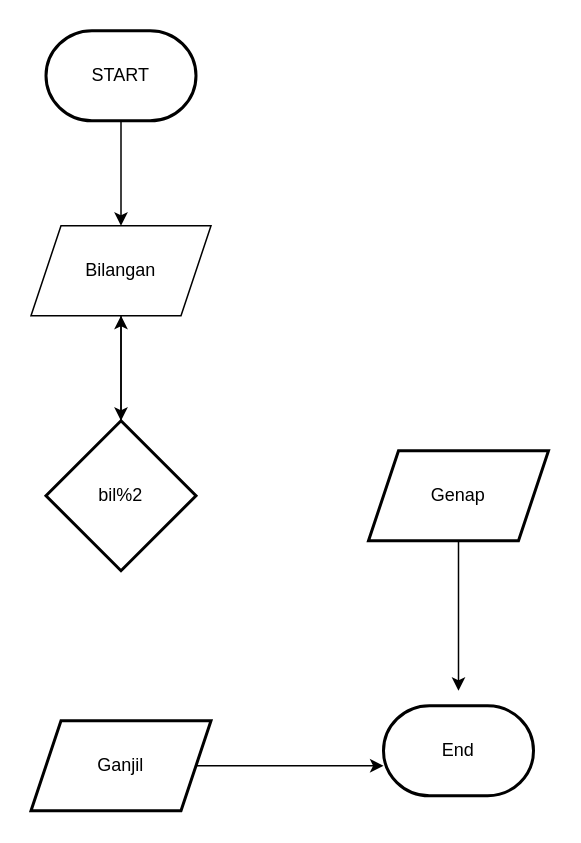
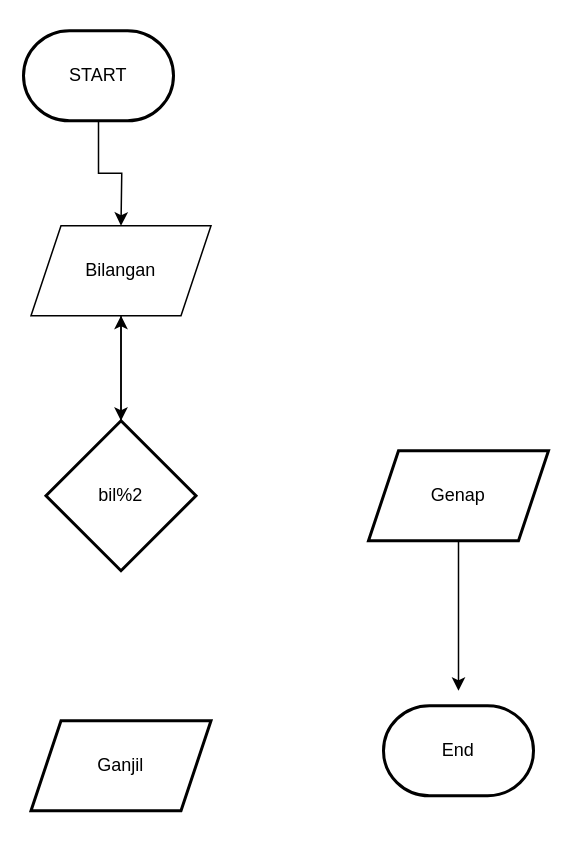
(121, 76) -> (98, 76)
(284, 766) -> none
